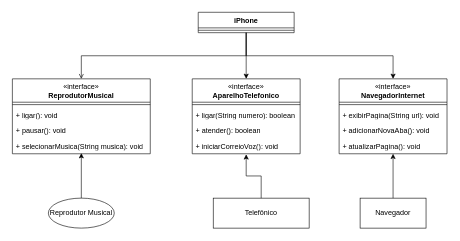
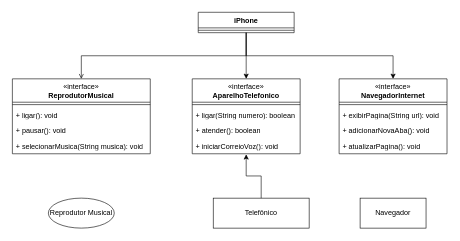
(81, 158) -> none
(393, 159) -> none
